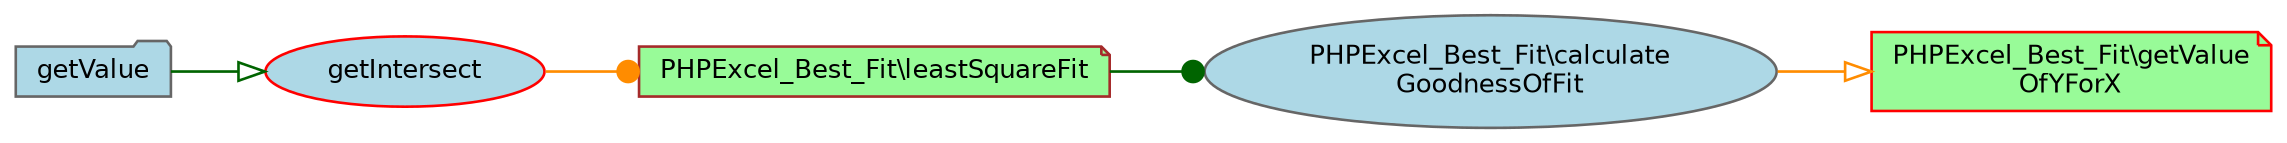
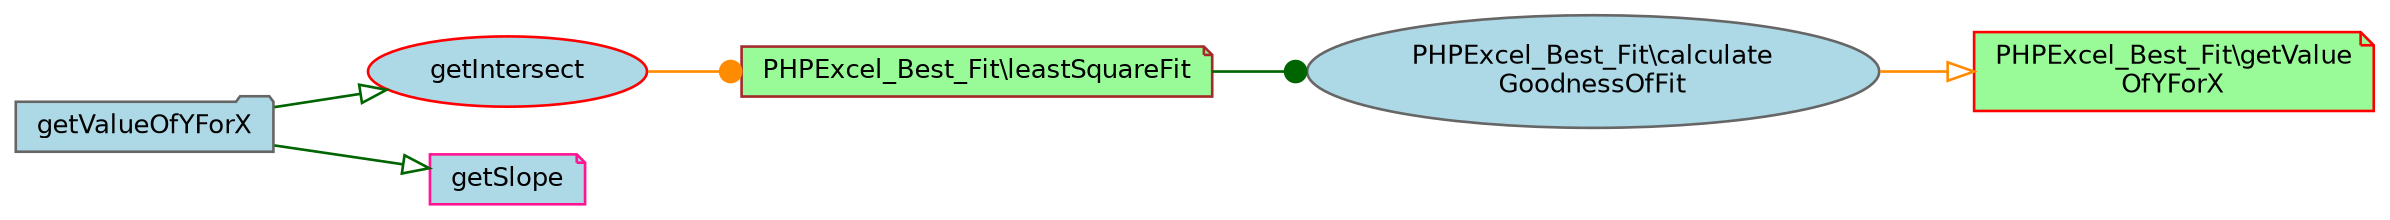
(93, 72) -> (145, 127)
none -> (508, 179)
